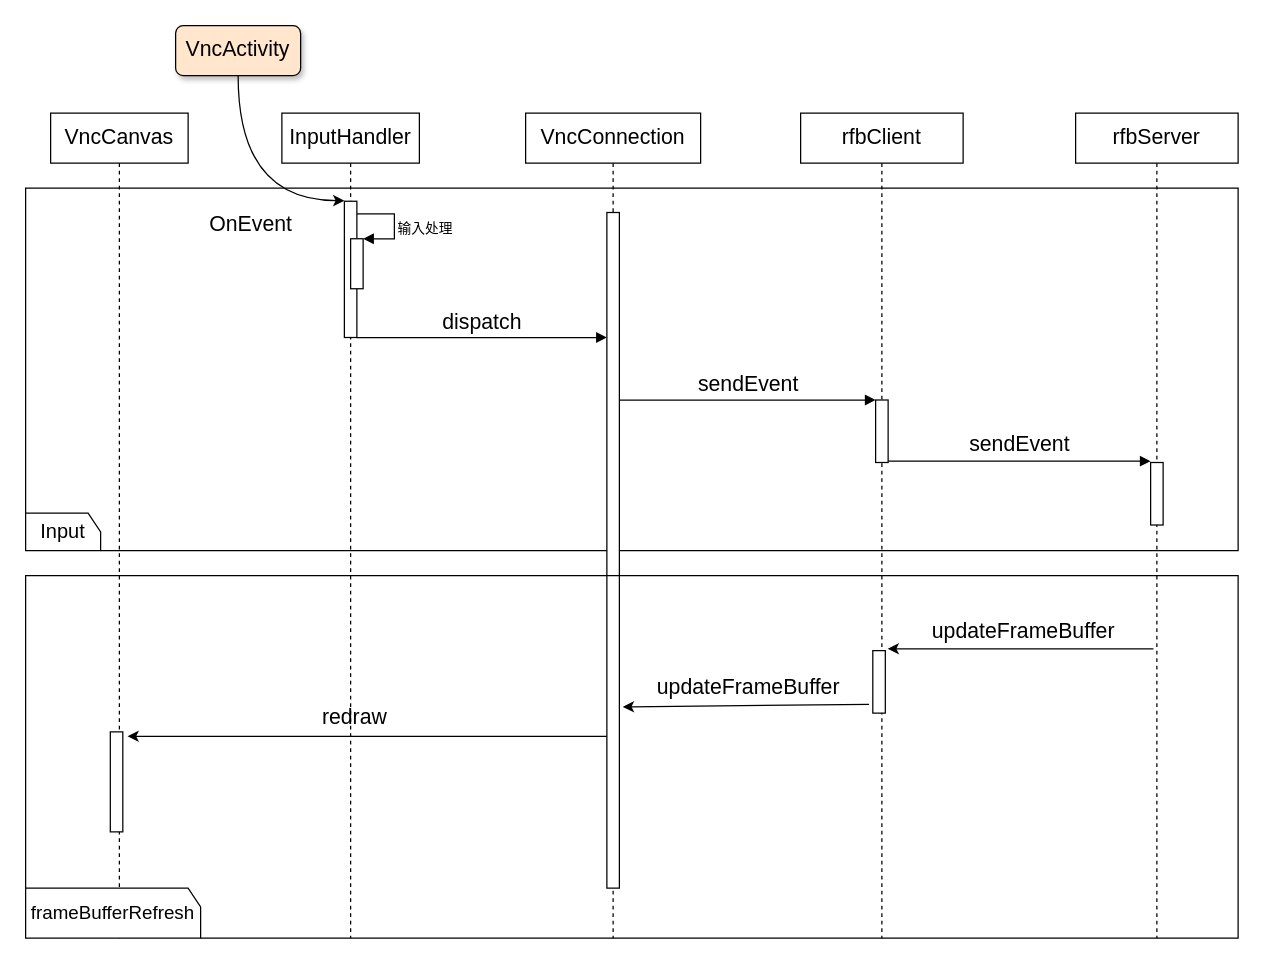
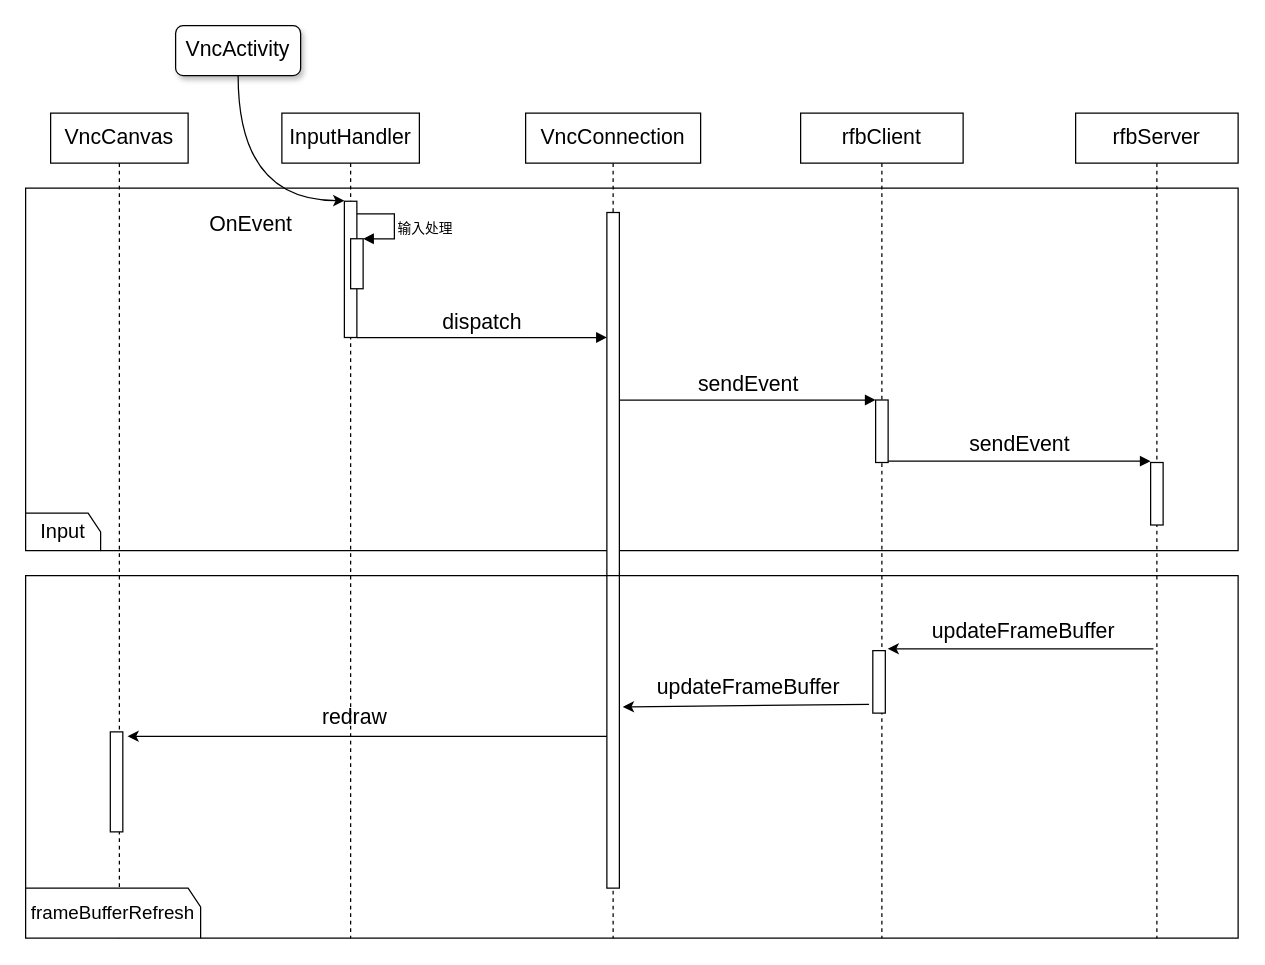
(238, 51) -> (238, 51)
